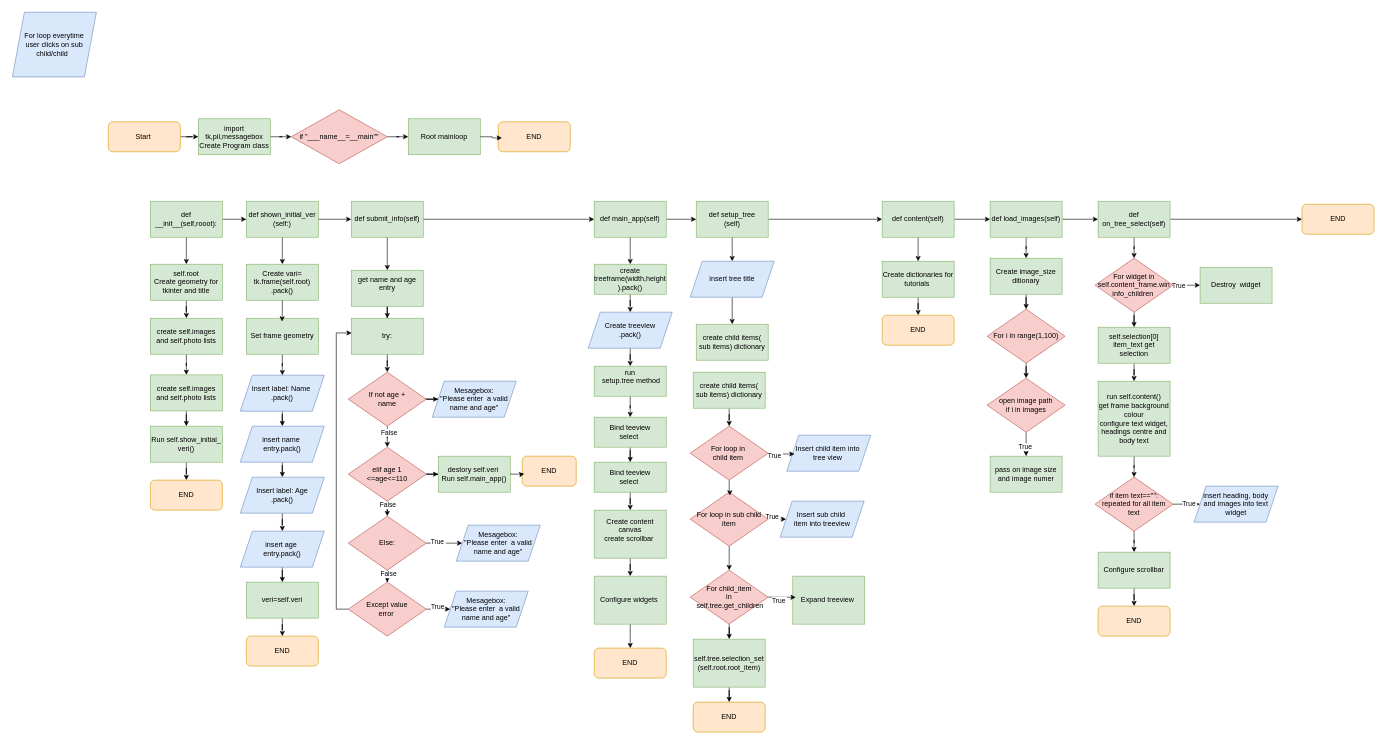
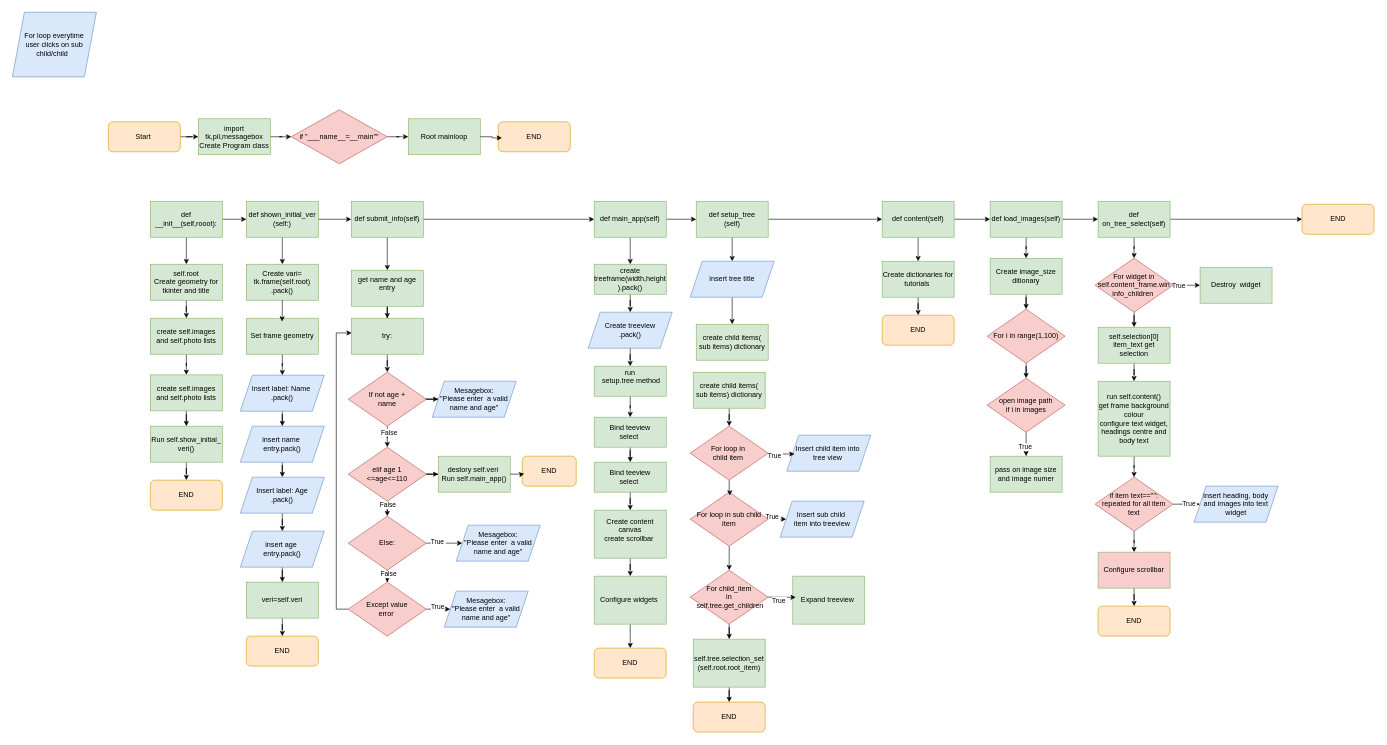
(1134, 570) -> (1134, 570)
